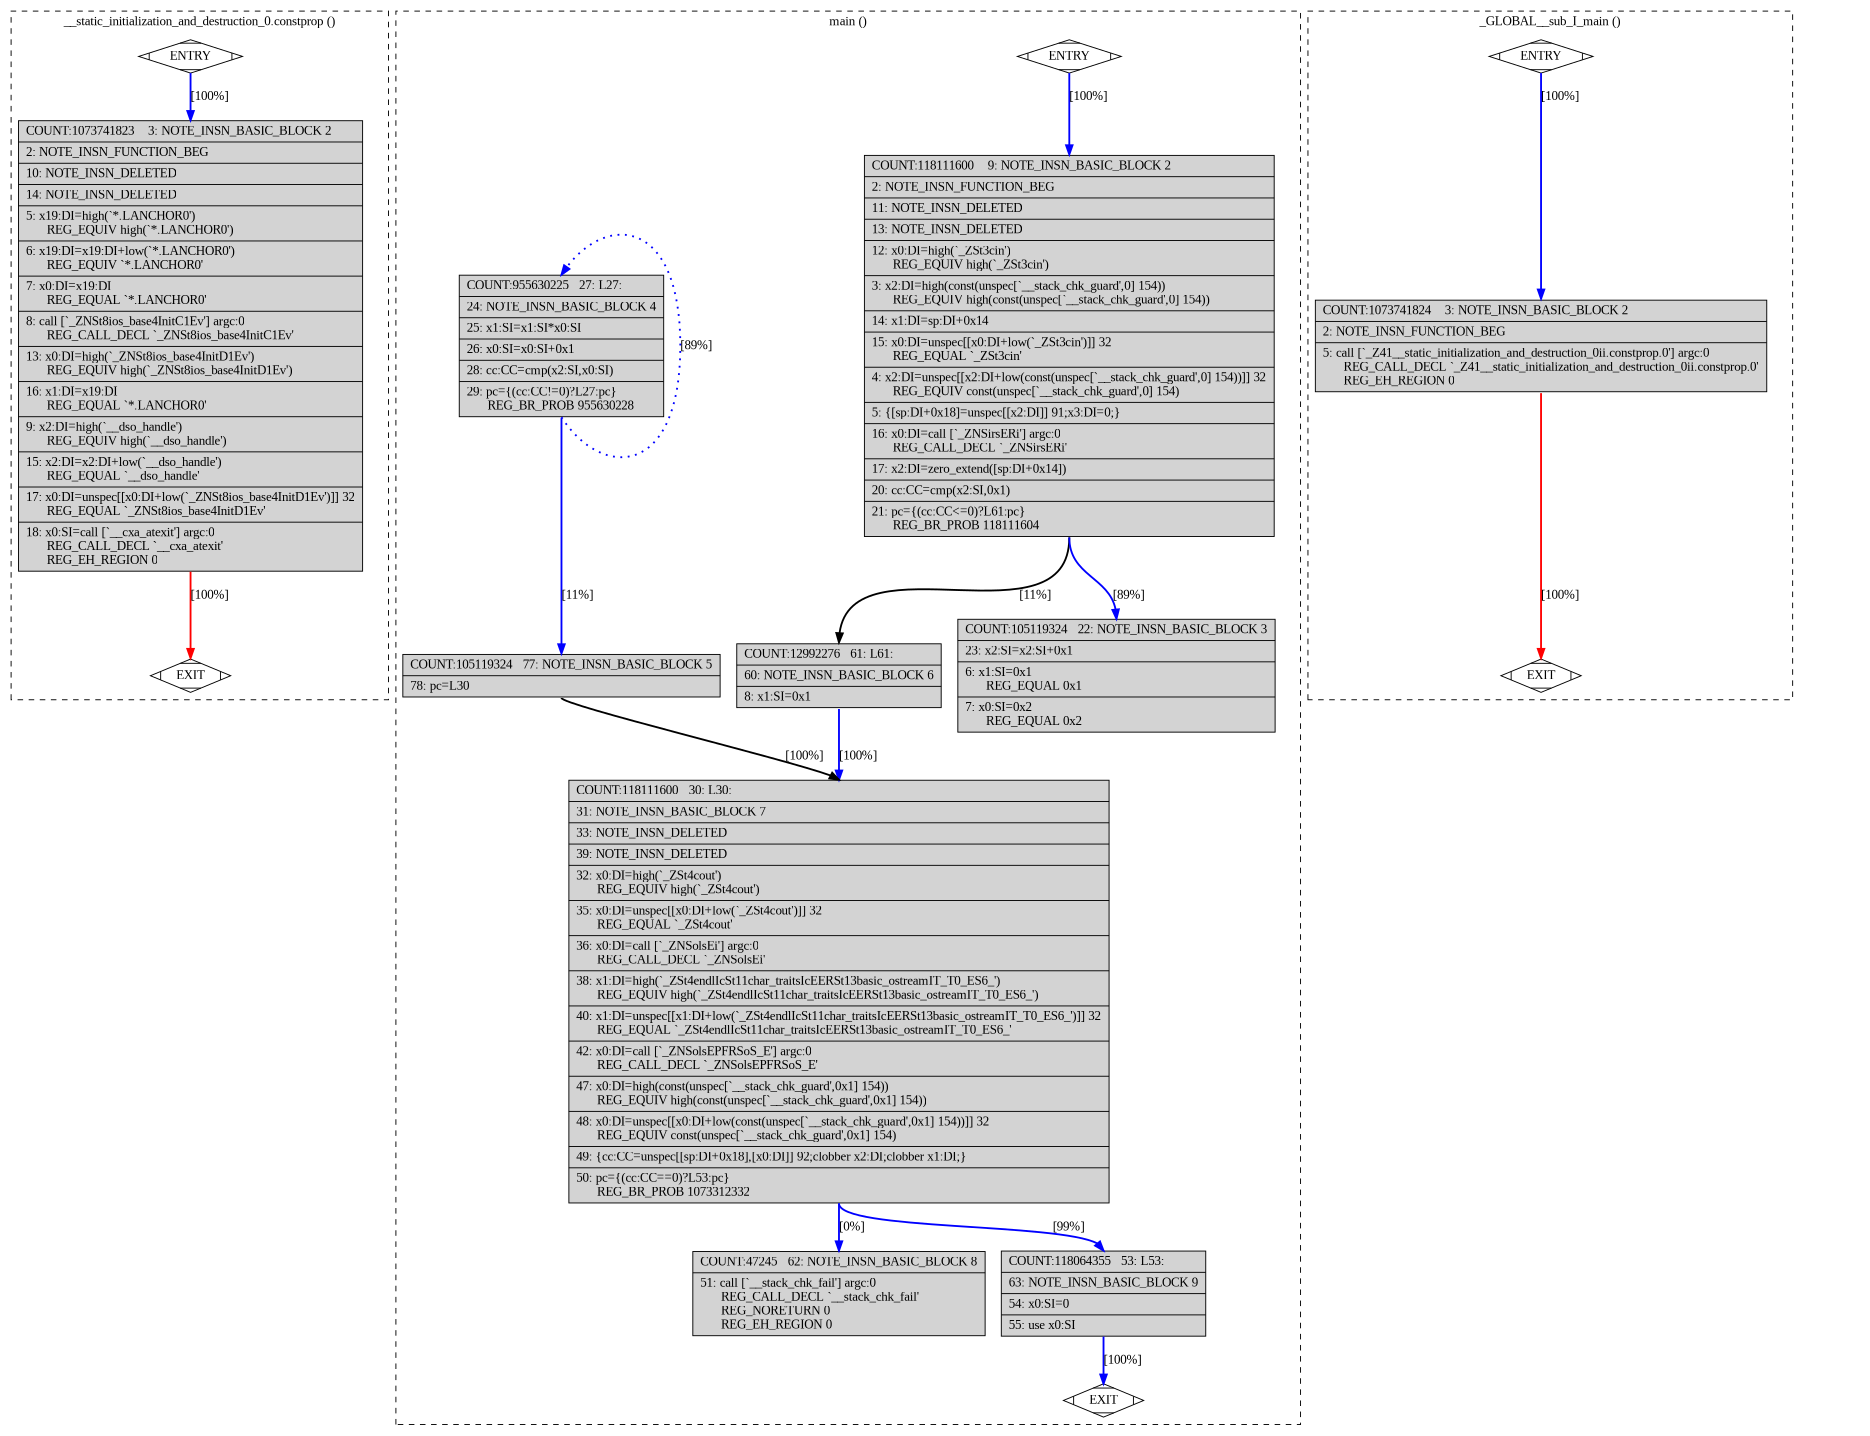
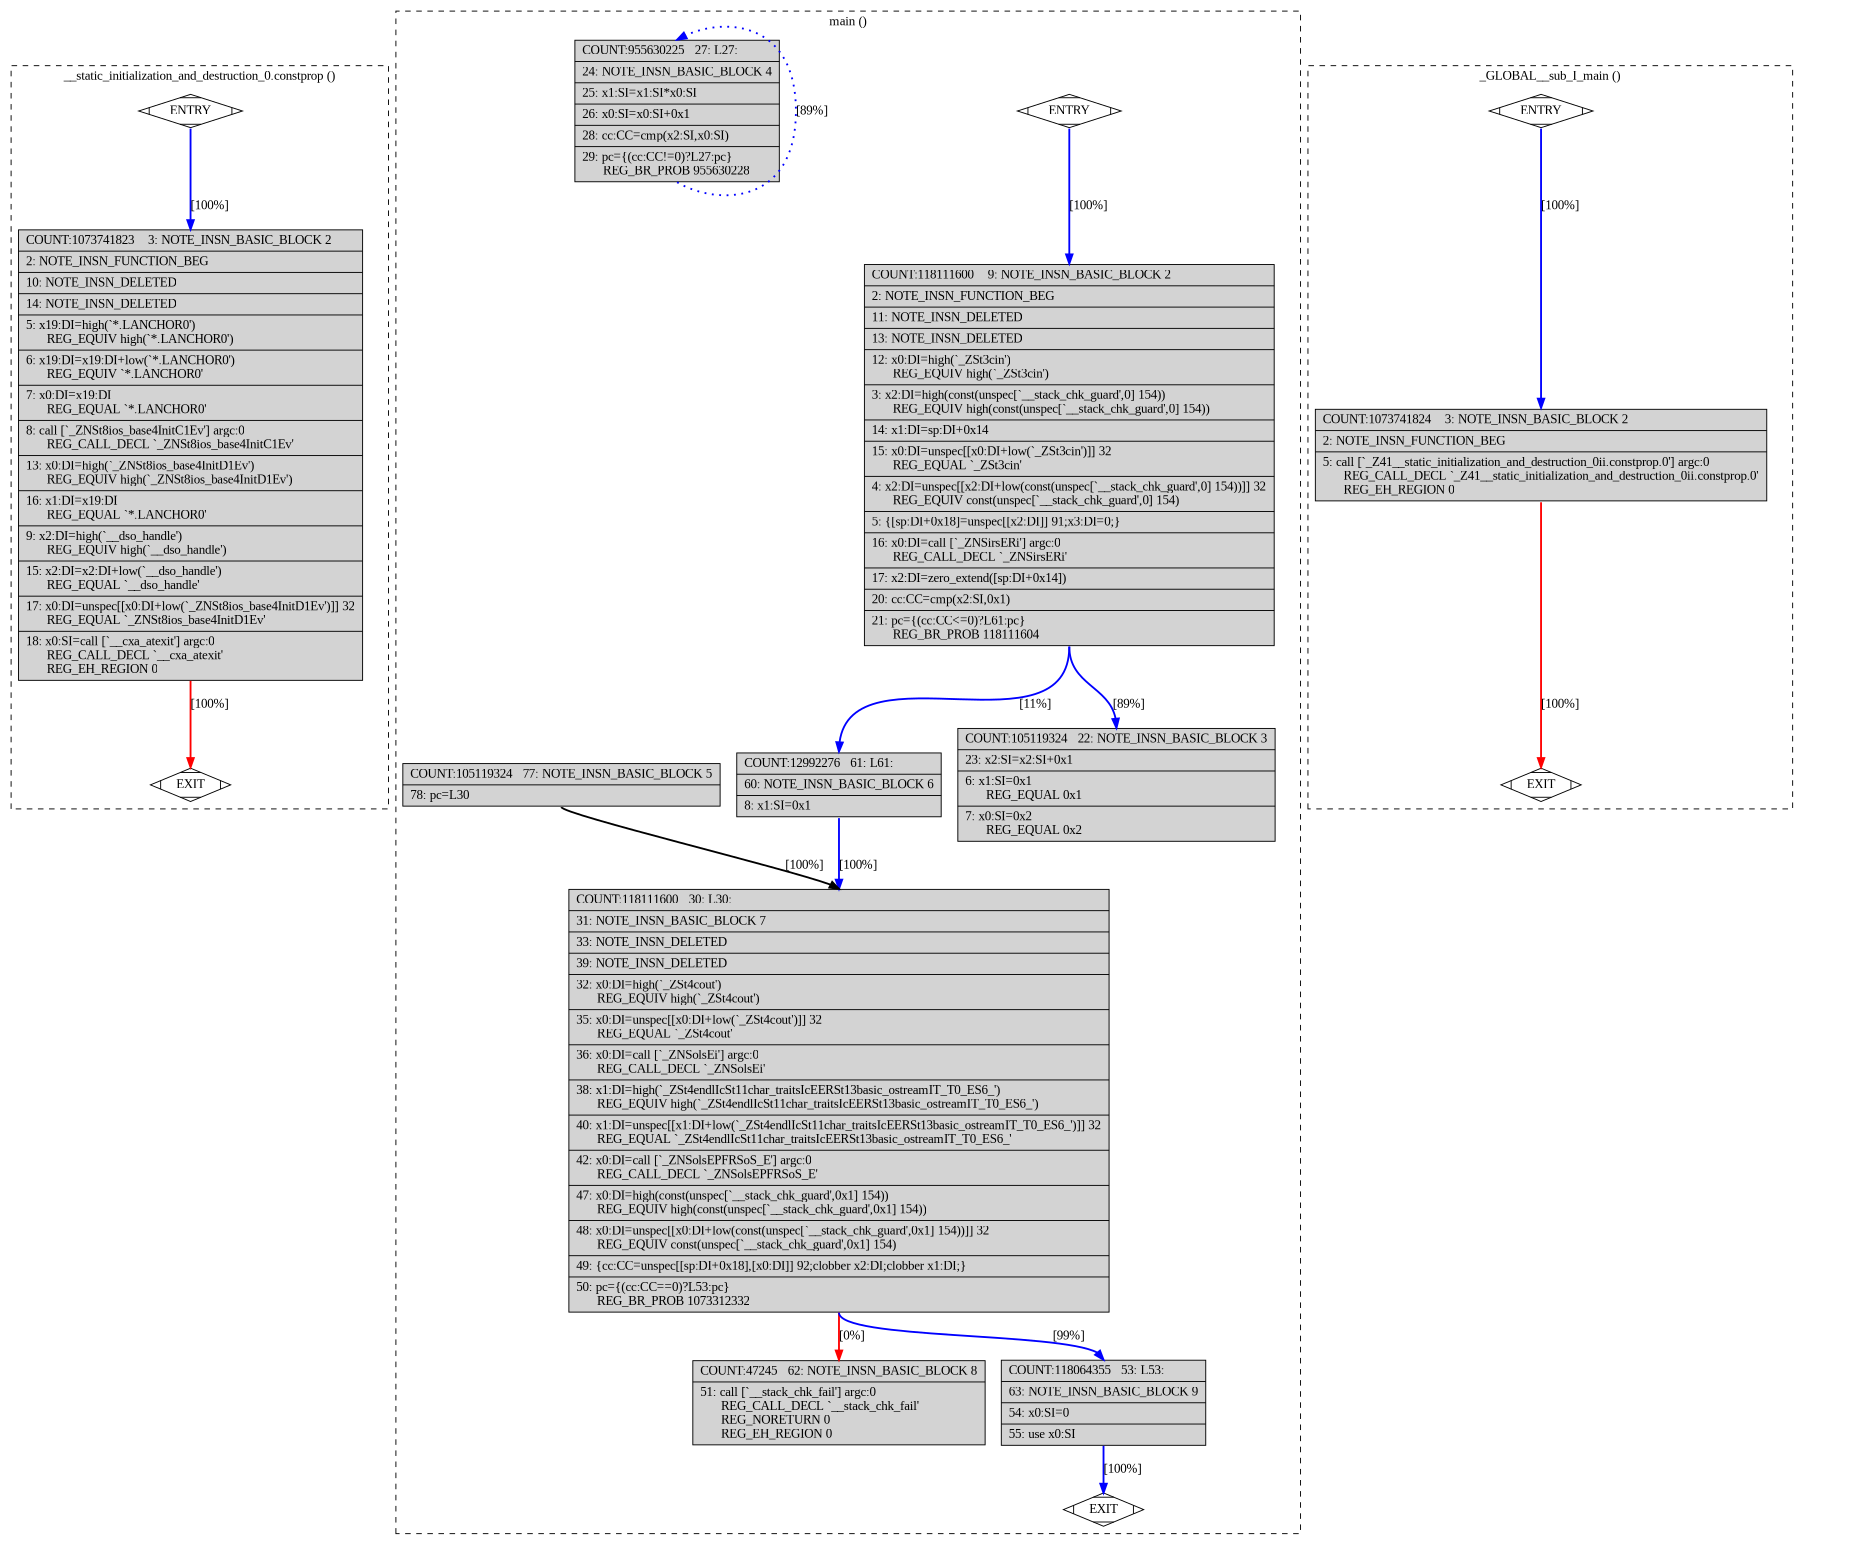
(561, 531) -> none
(959, 590) -> (959, 699)
(839, 1222) -> (839, 1331)
